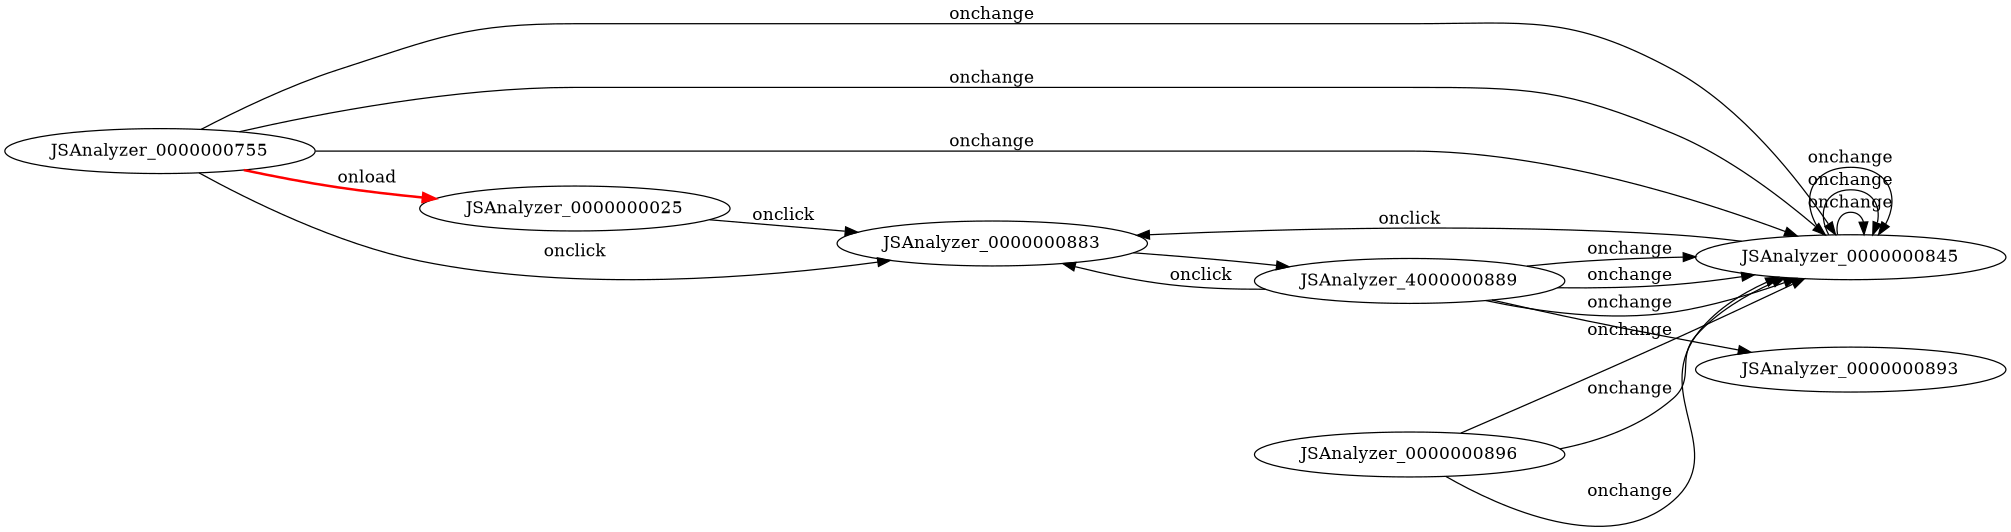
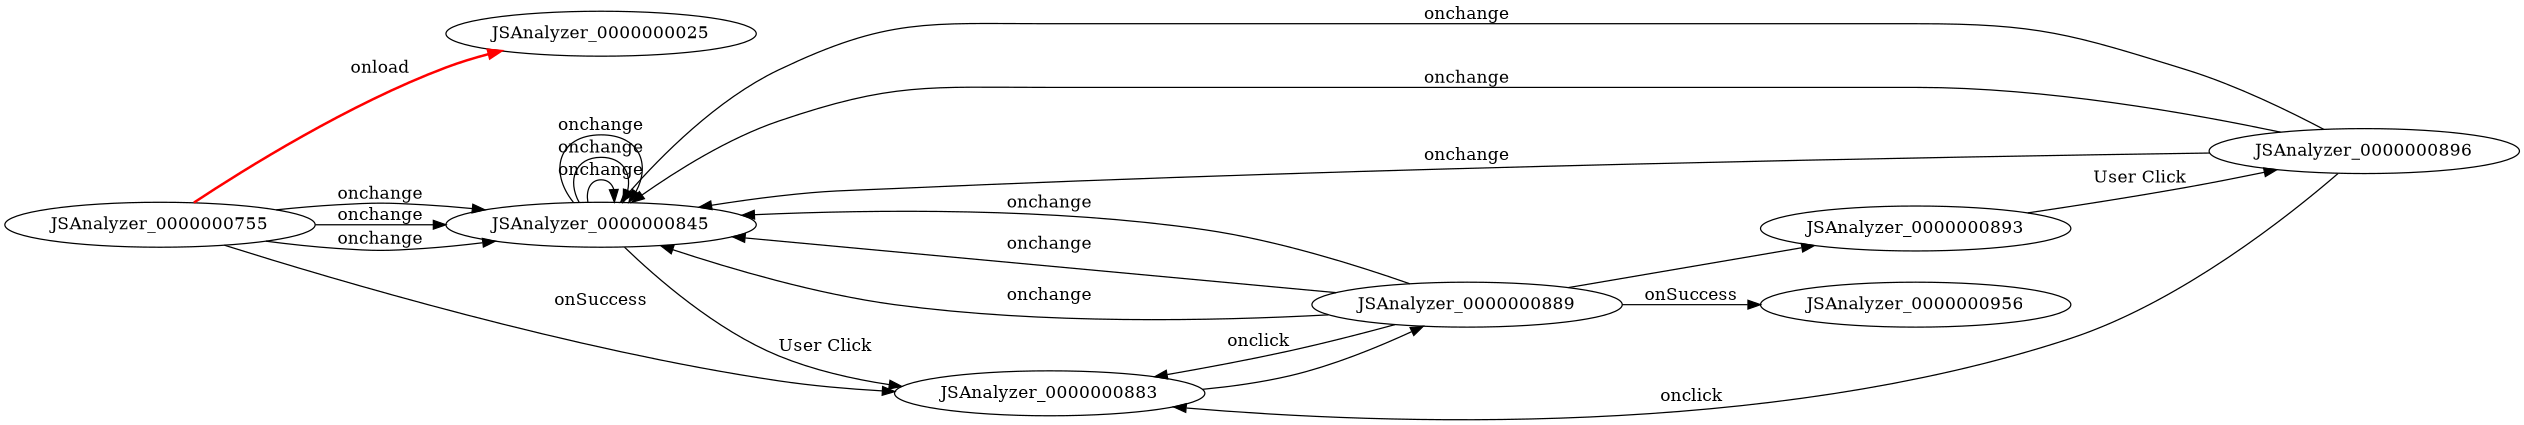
none -> (2146, 194)
(1410, 219) -> (825, 346)
(777, 225) -> (1789, 399)
(575, 252) -> (601, 300)
(1410, 281) -> (1467, 305)
none -> (1916, 305)
